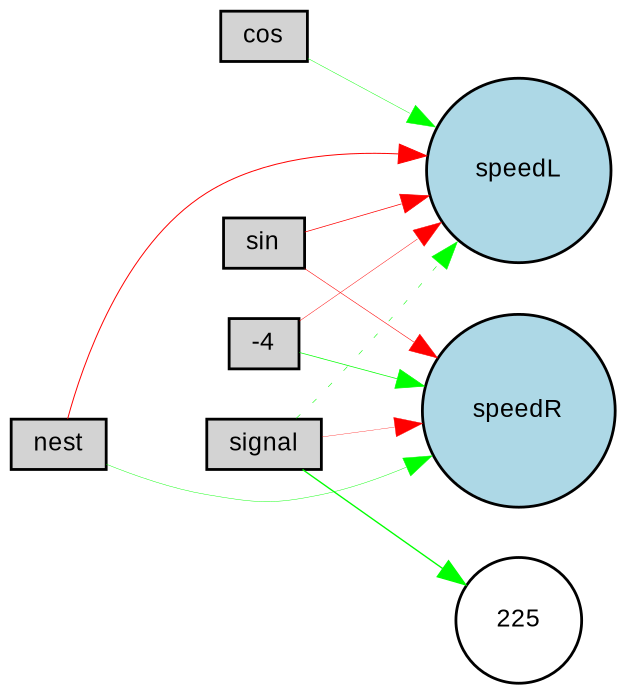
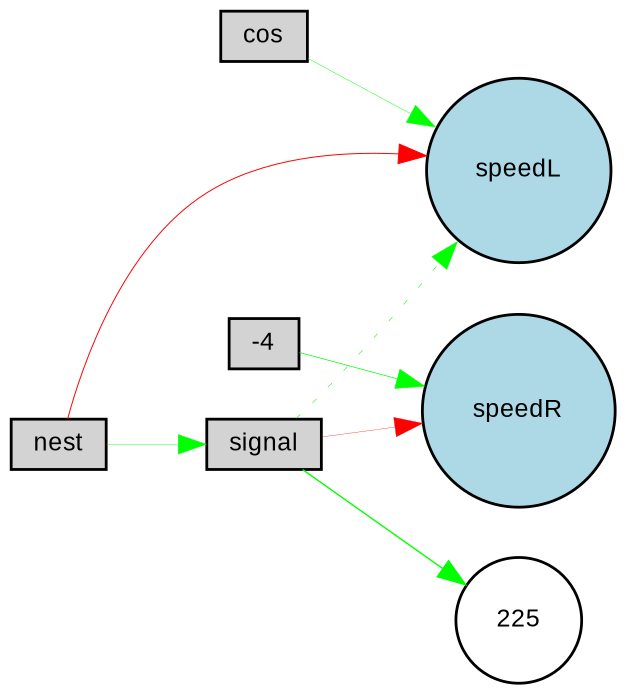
(264, 243) -> none
(358, 280) -> none
(256, 501) -> (142, 444)
